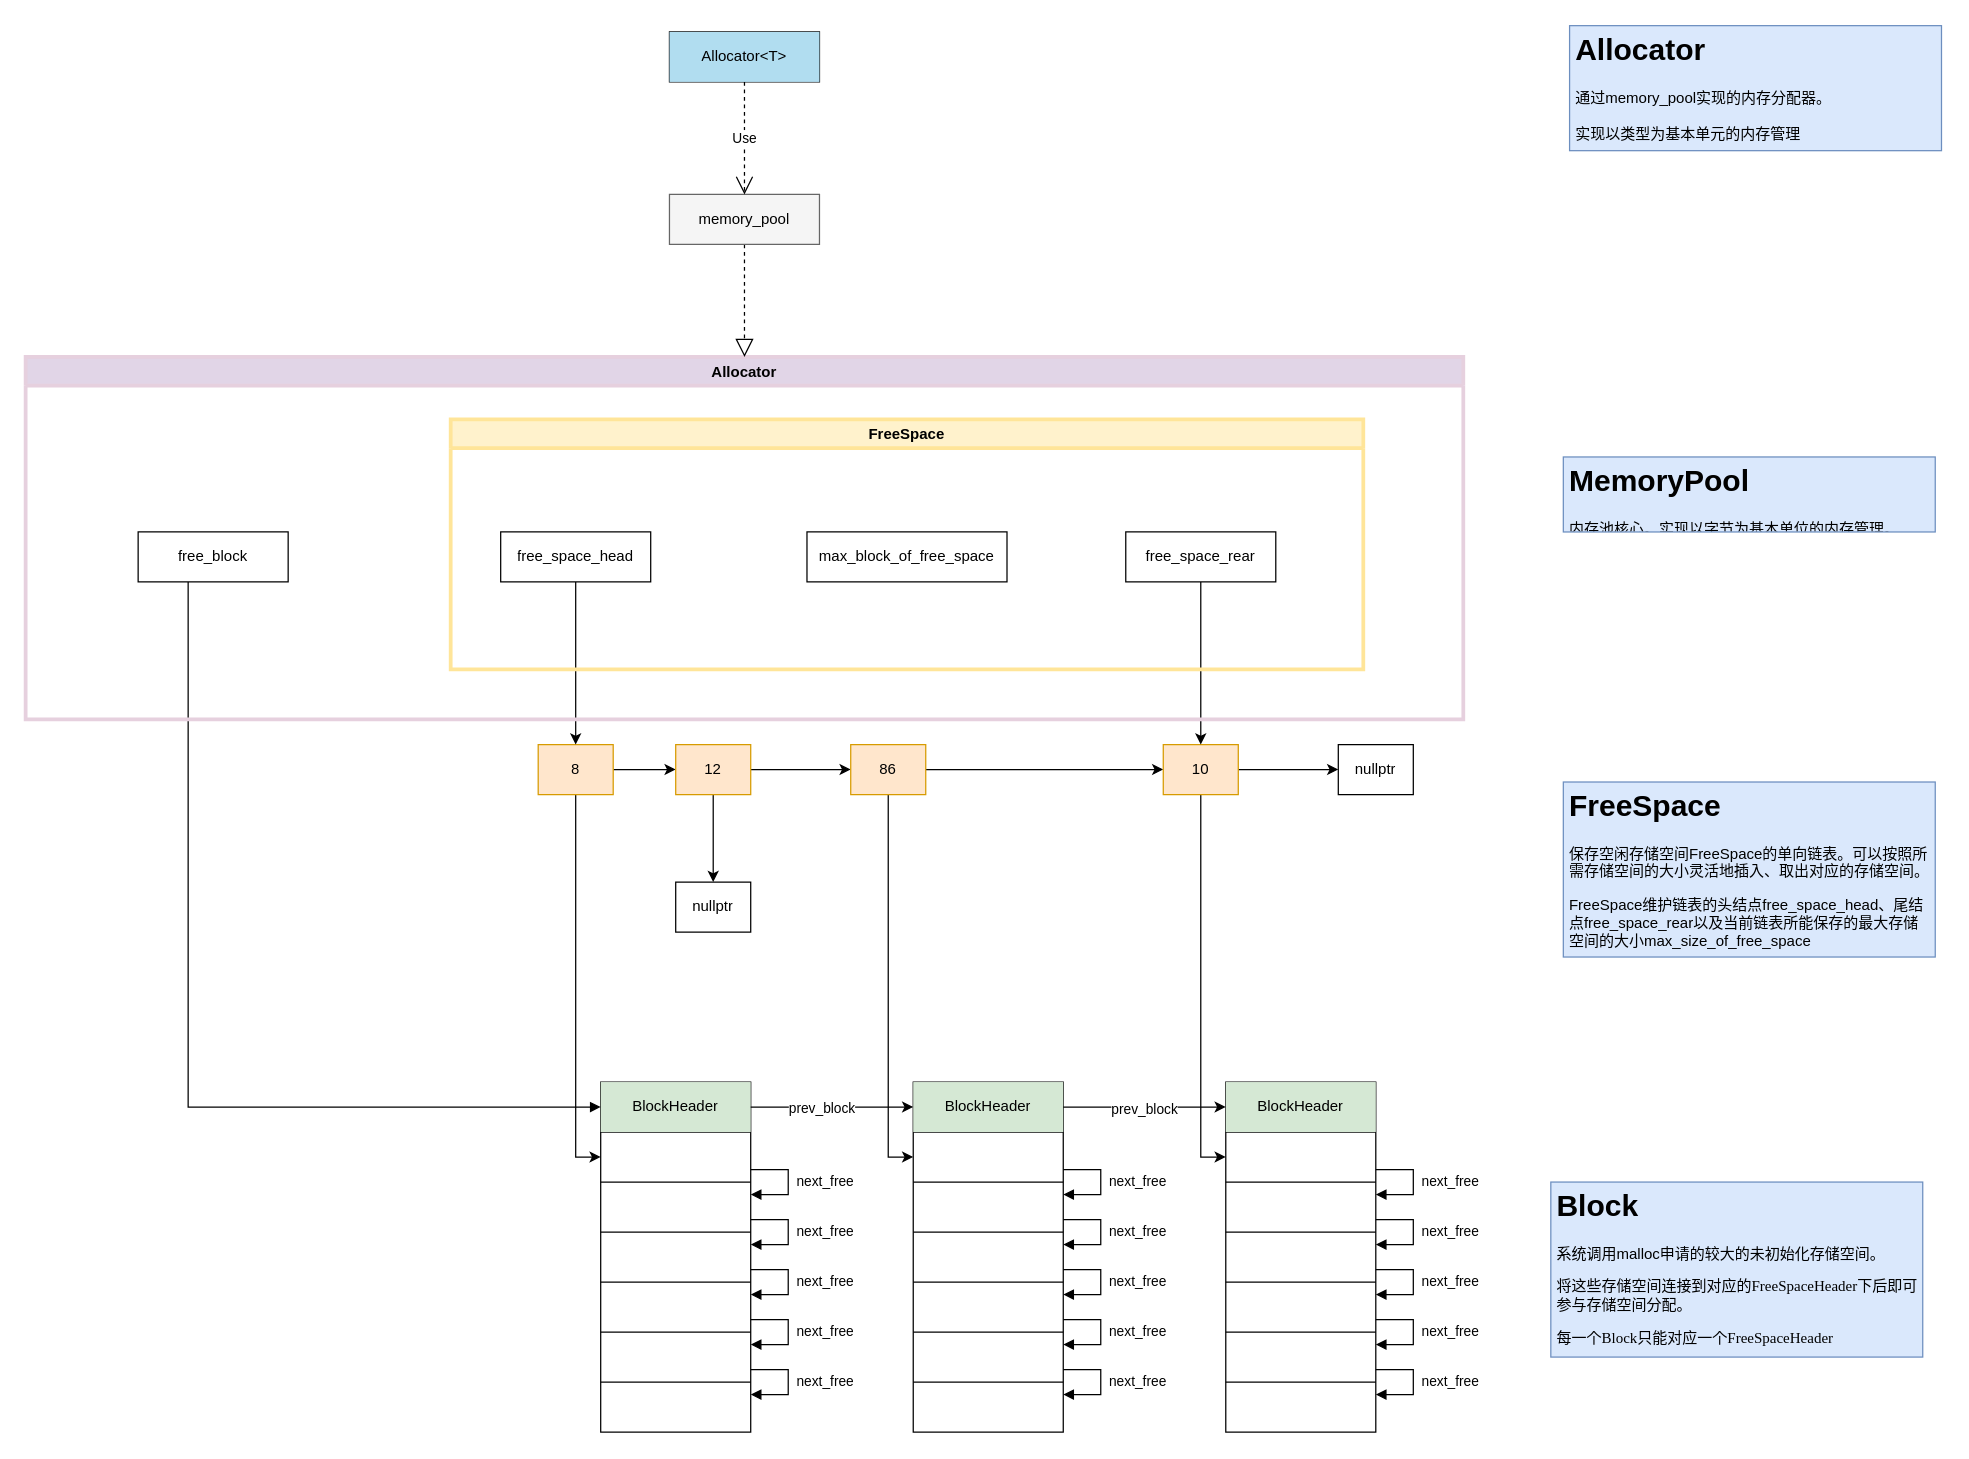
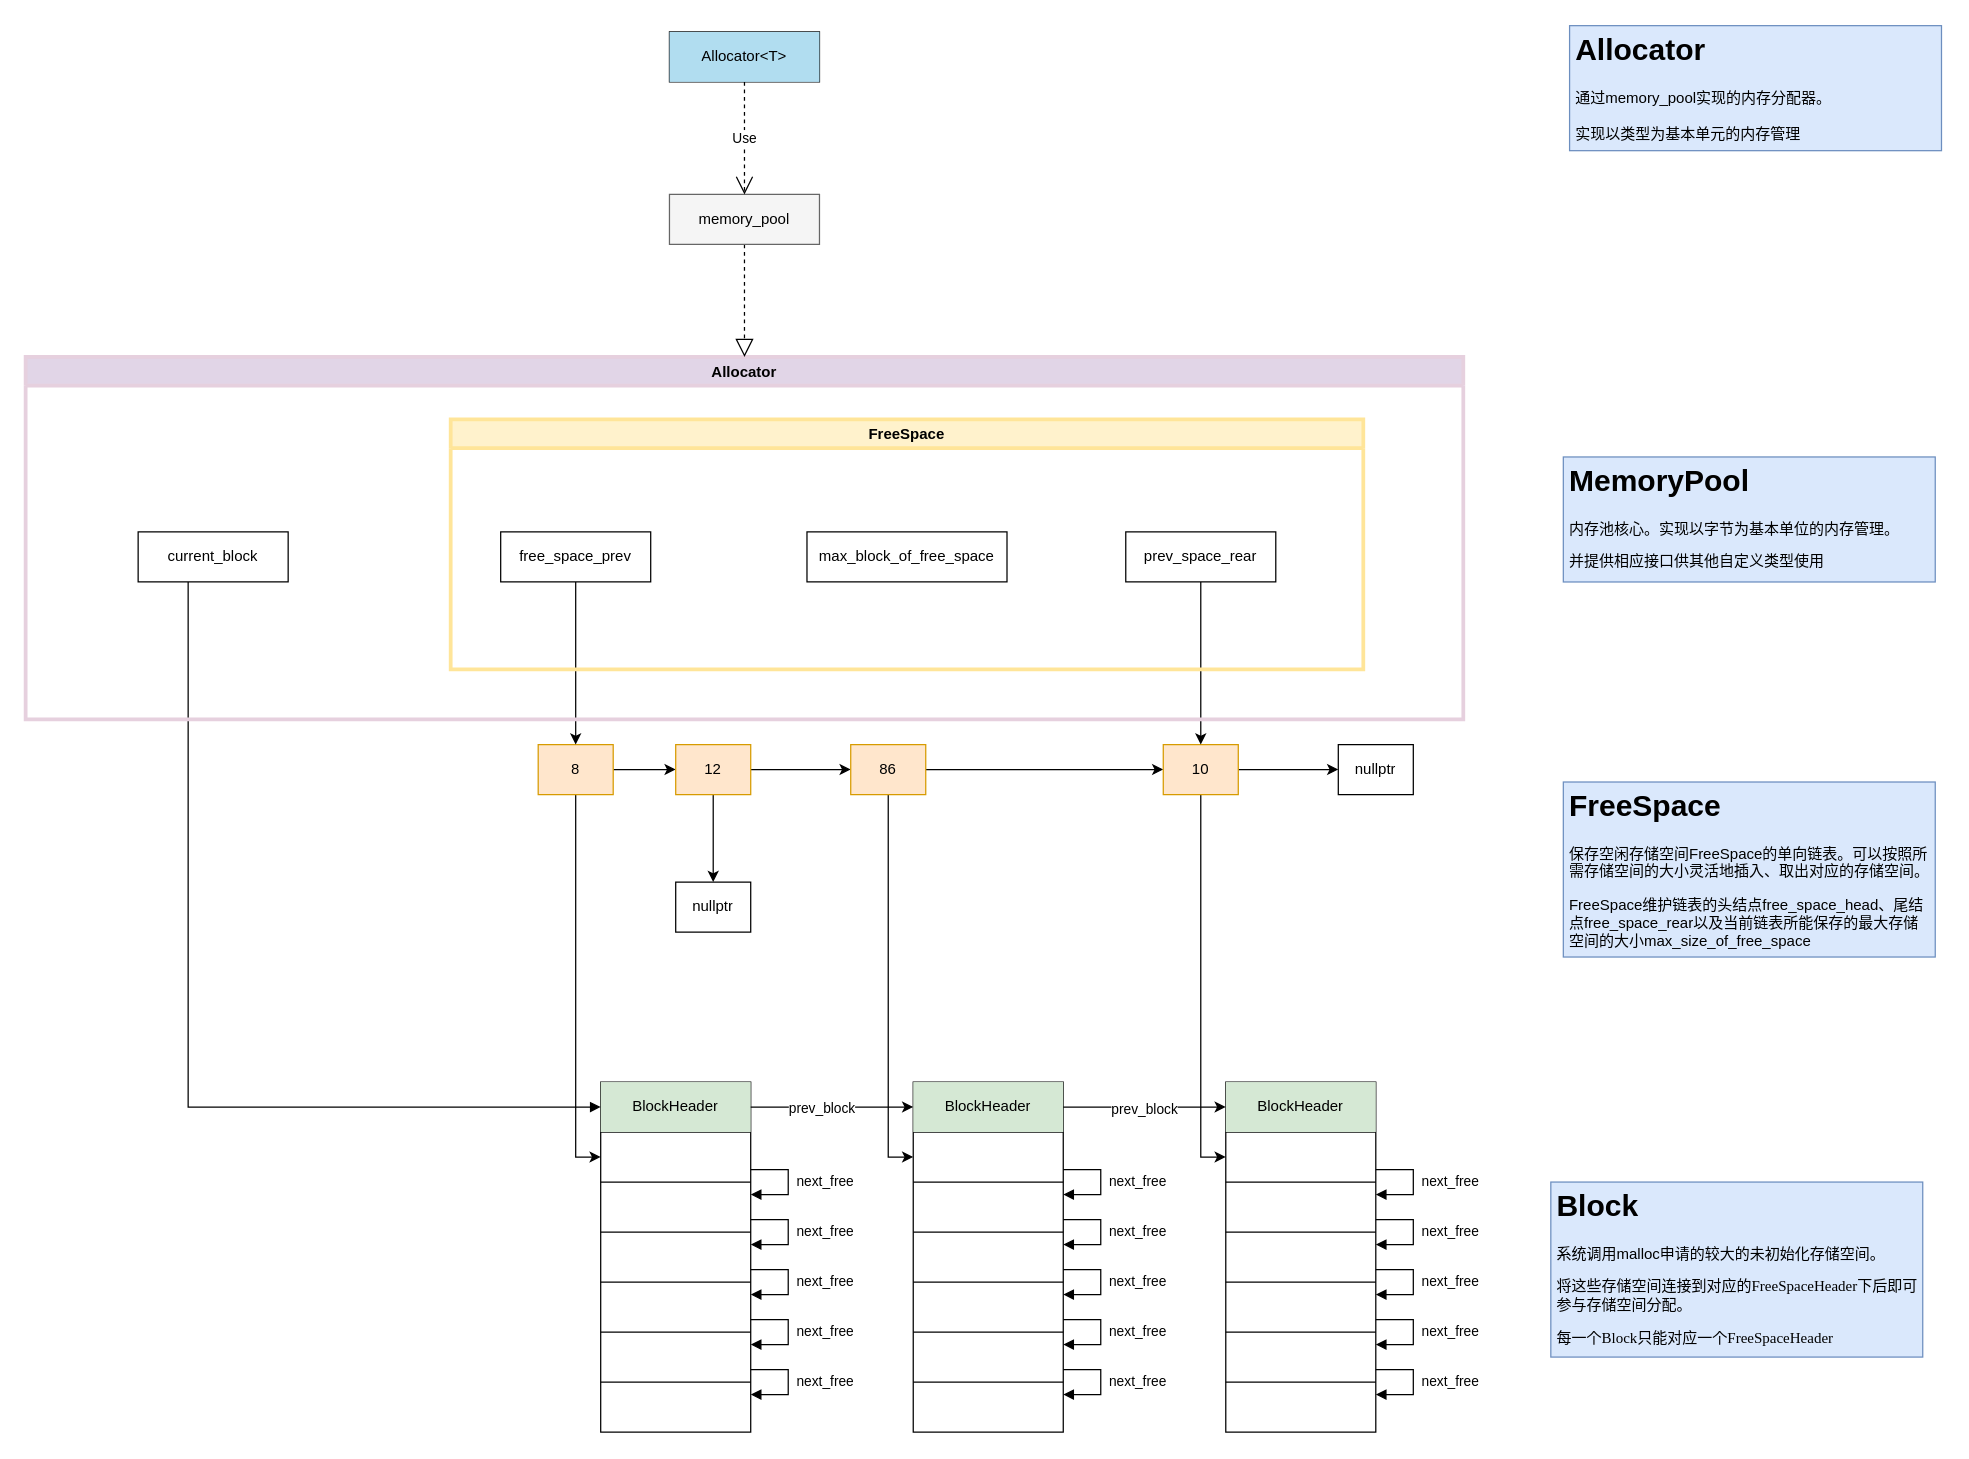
(1749, 494) -> (1749, 519)
(213, 557) -> (213, 557)
(576, 557) -> (576, 557)
(1201, 557) -> (1201, 557)
